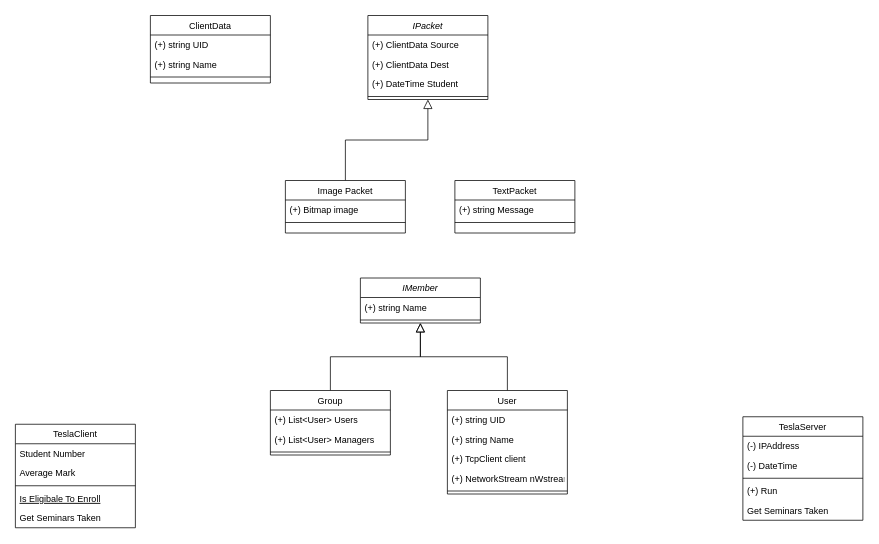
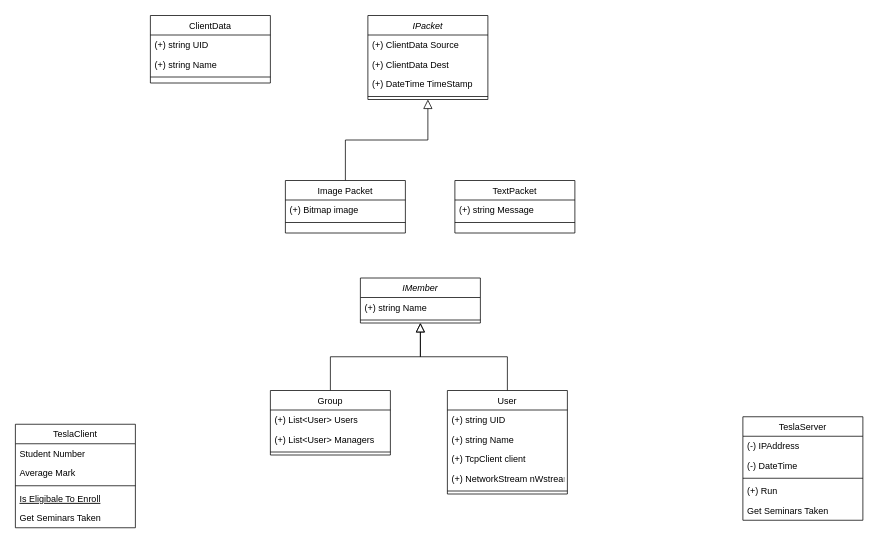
(419, 84) -> (423, 84)
